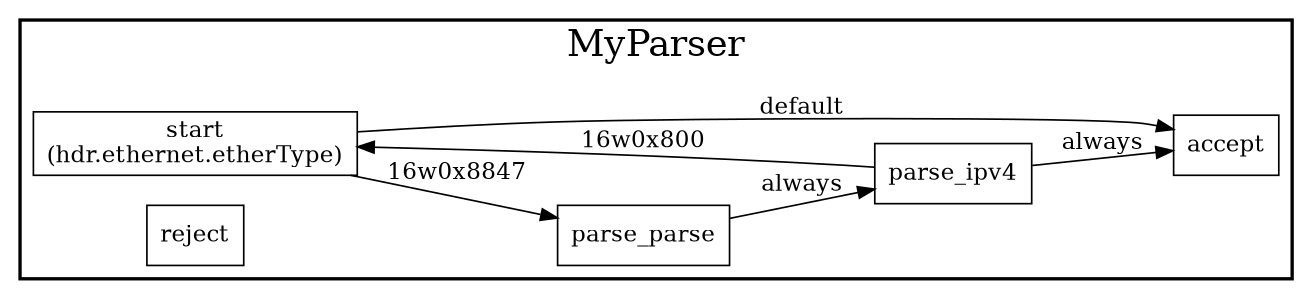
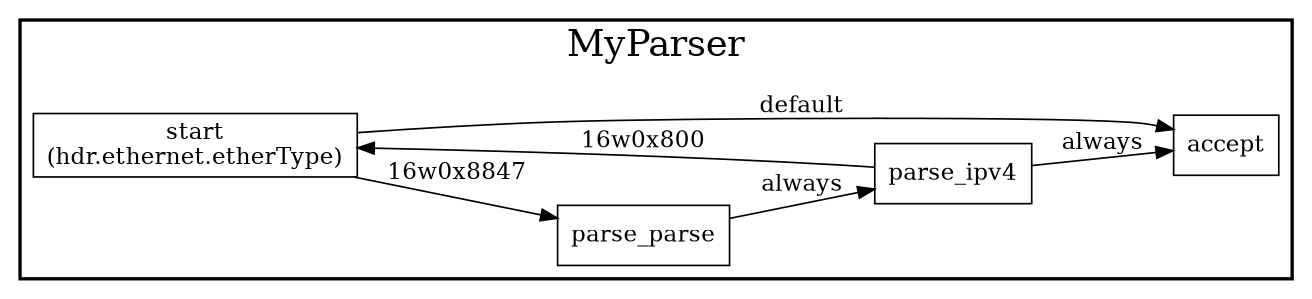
(195, 235) -> none
